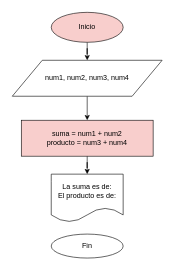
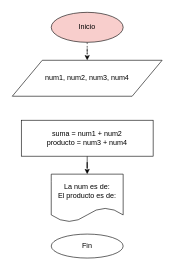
(87, 53) -> (87, 53)
(87, 114) -> none
(87, 138) -> (87, 138)
(87, 191) -> (87, 191)
